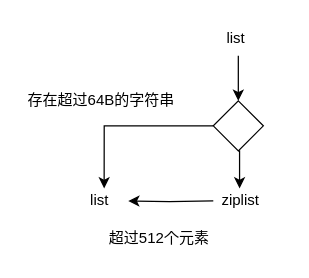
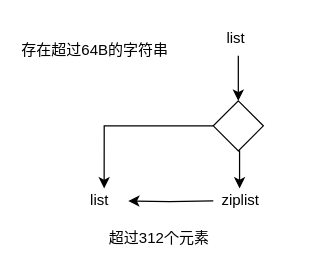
(107, 101) -> (101, 51)
(159, 238) -> (159, 238)
